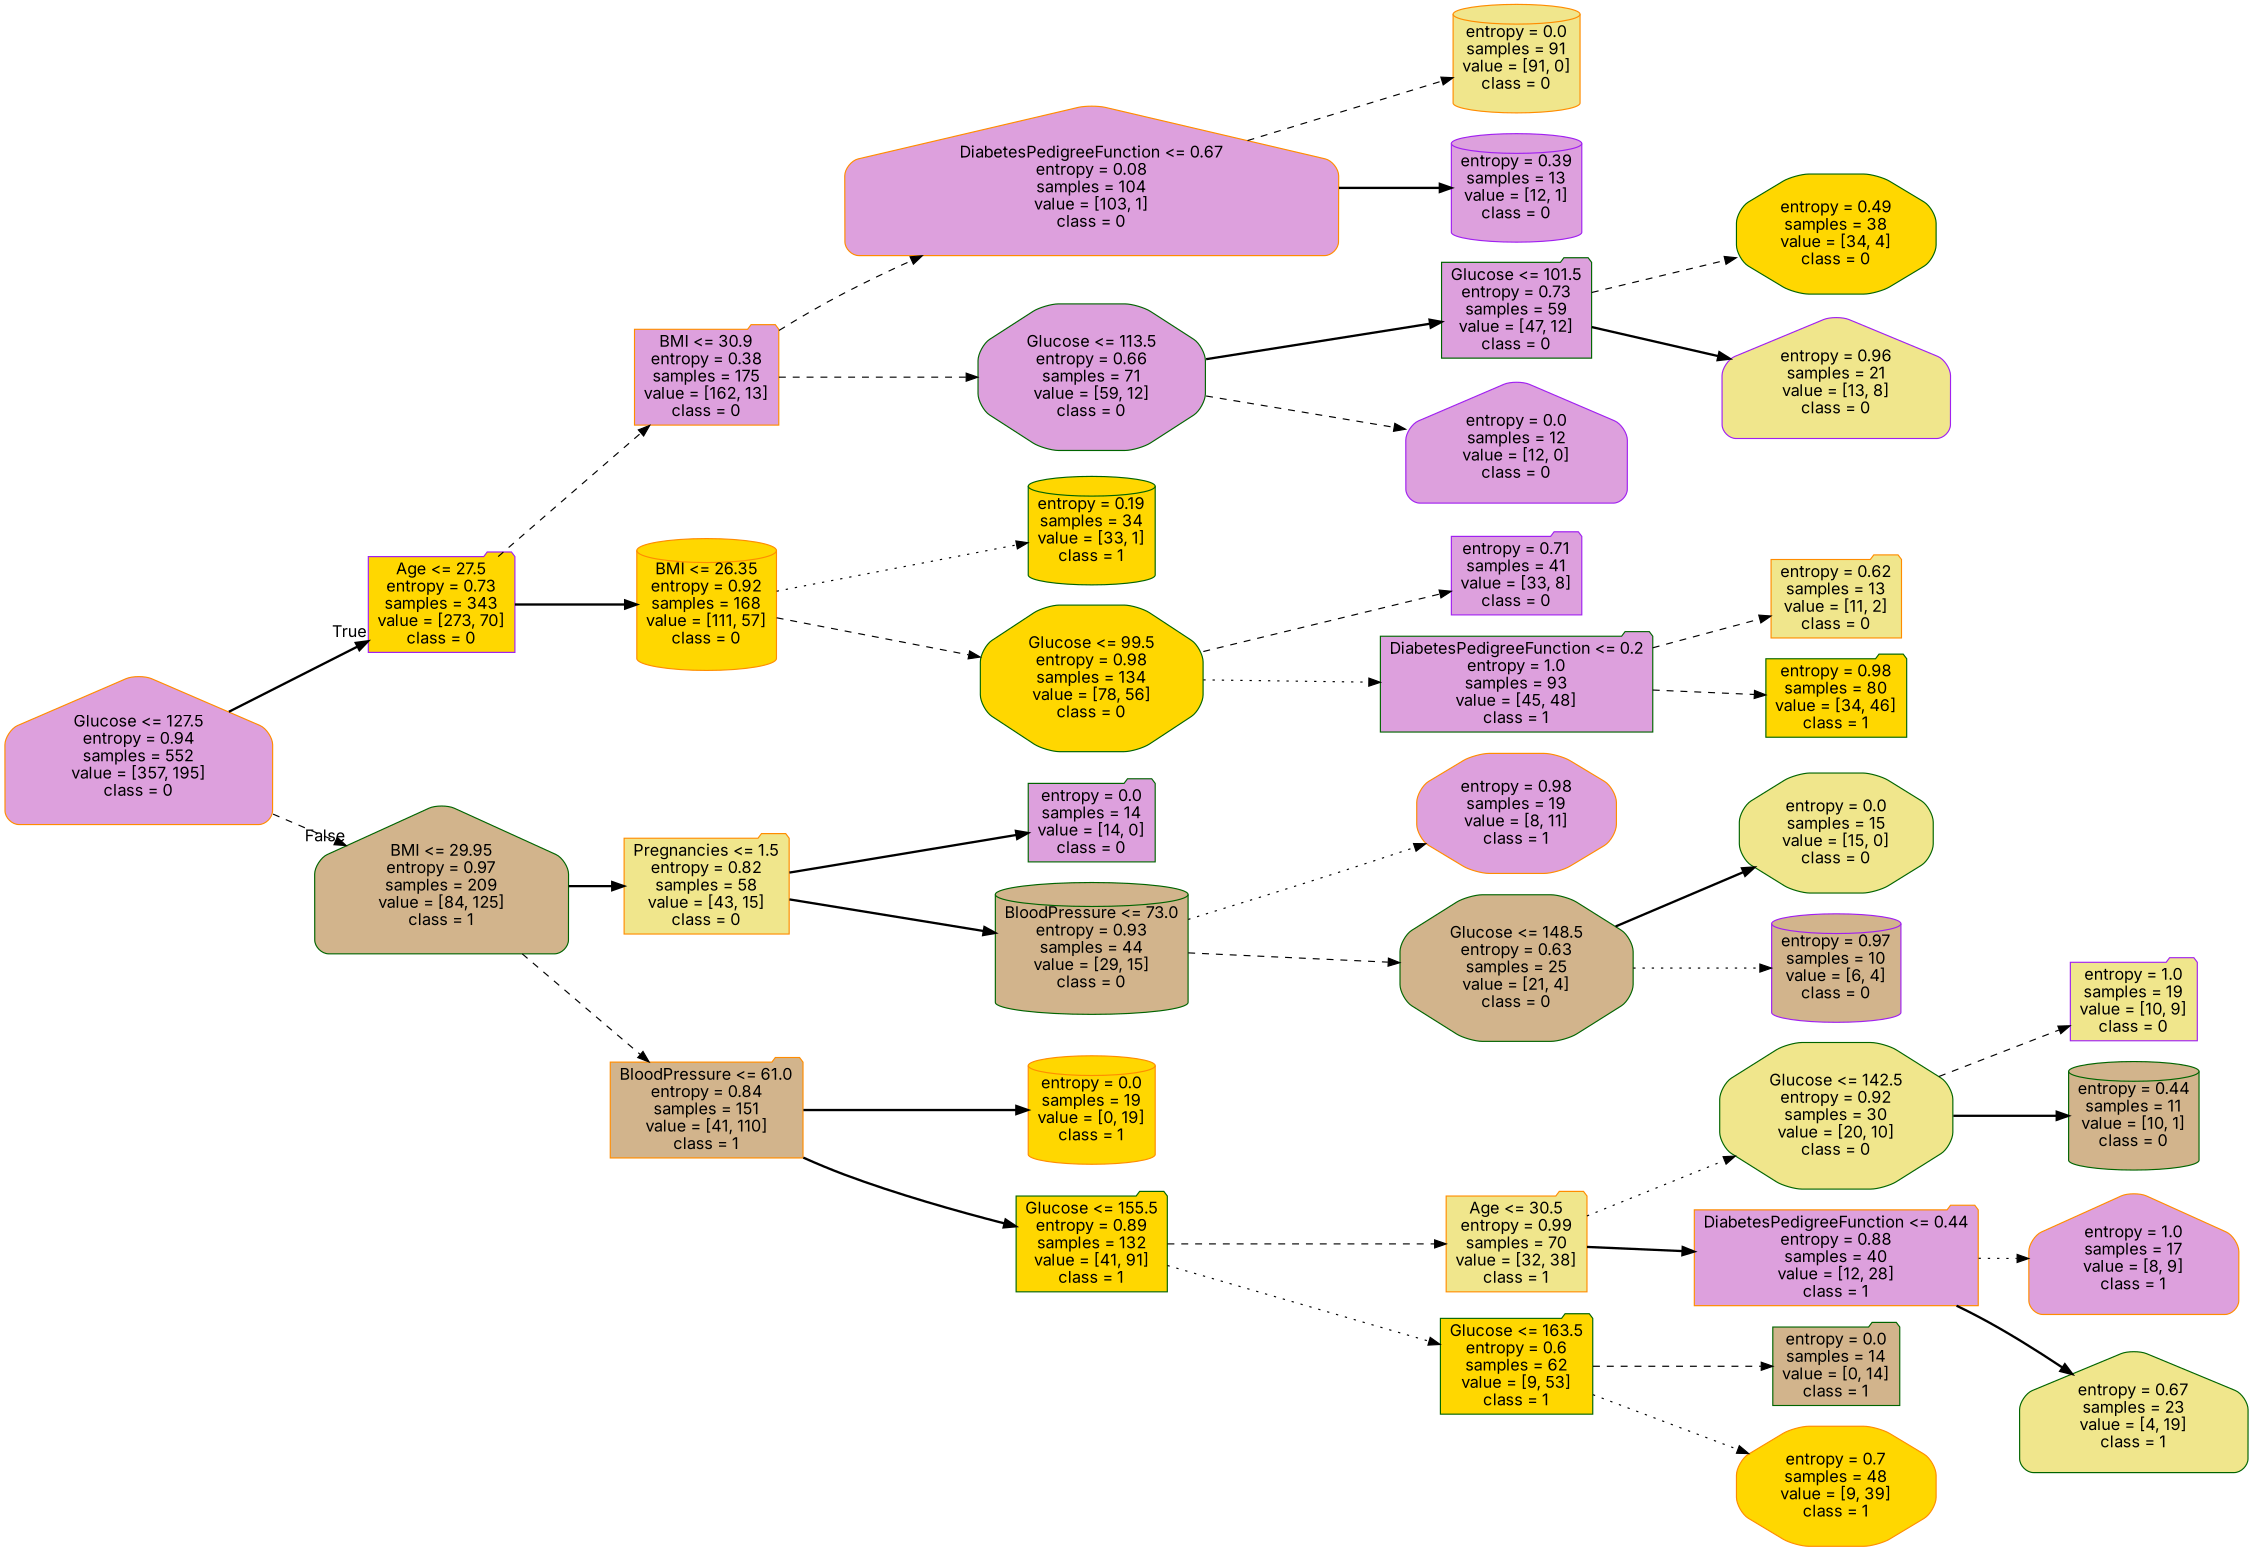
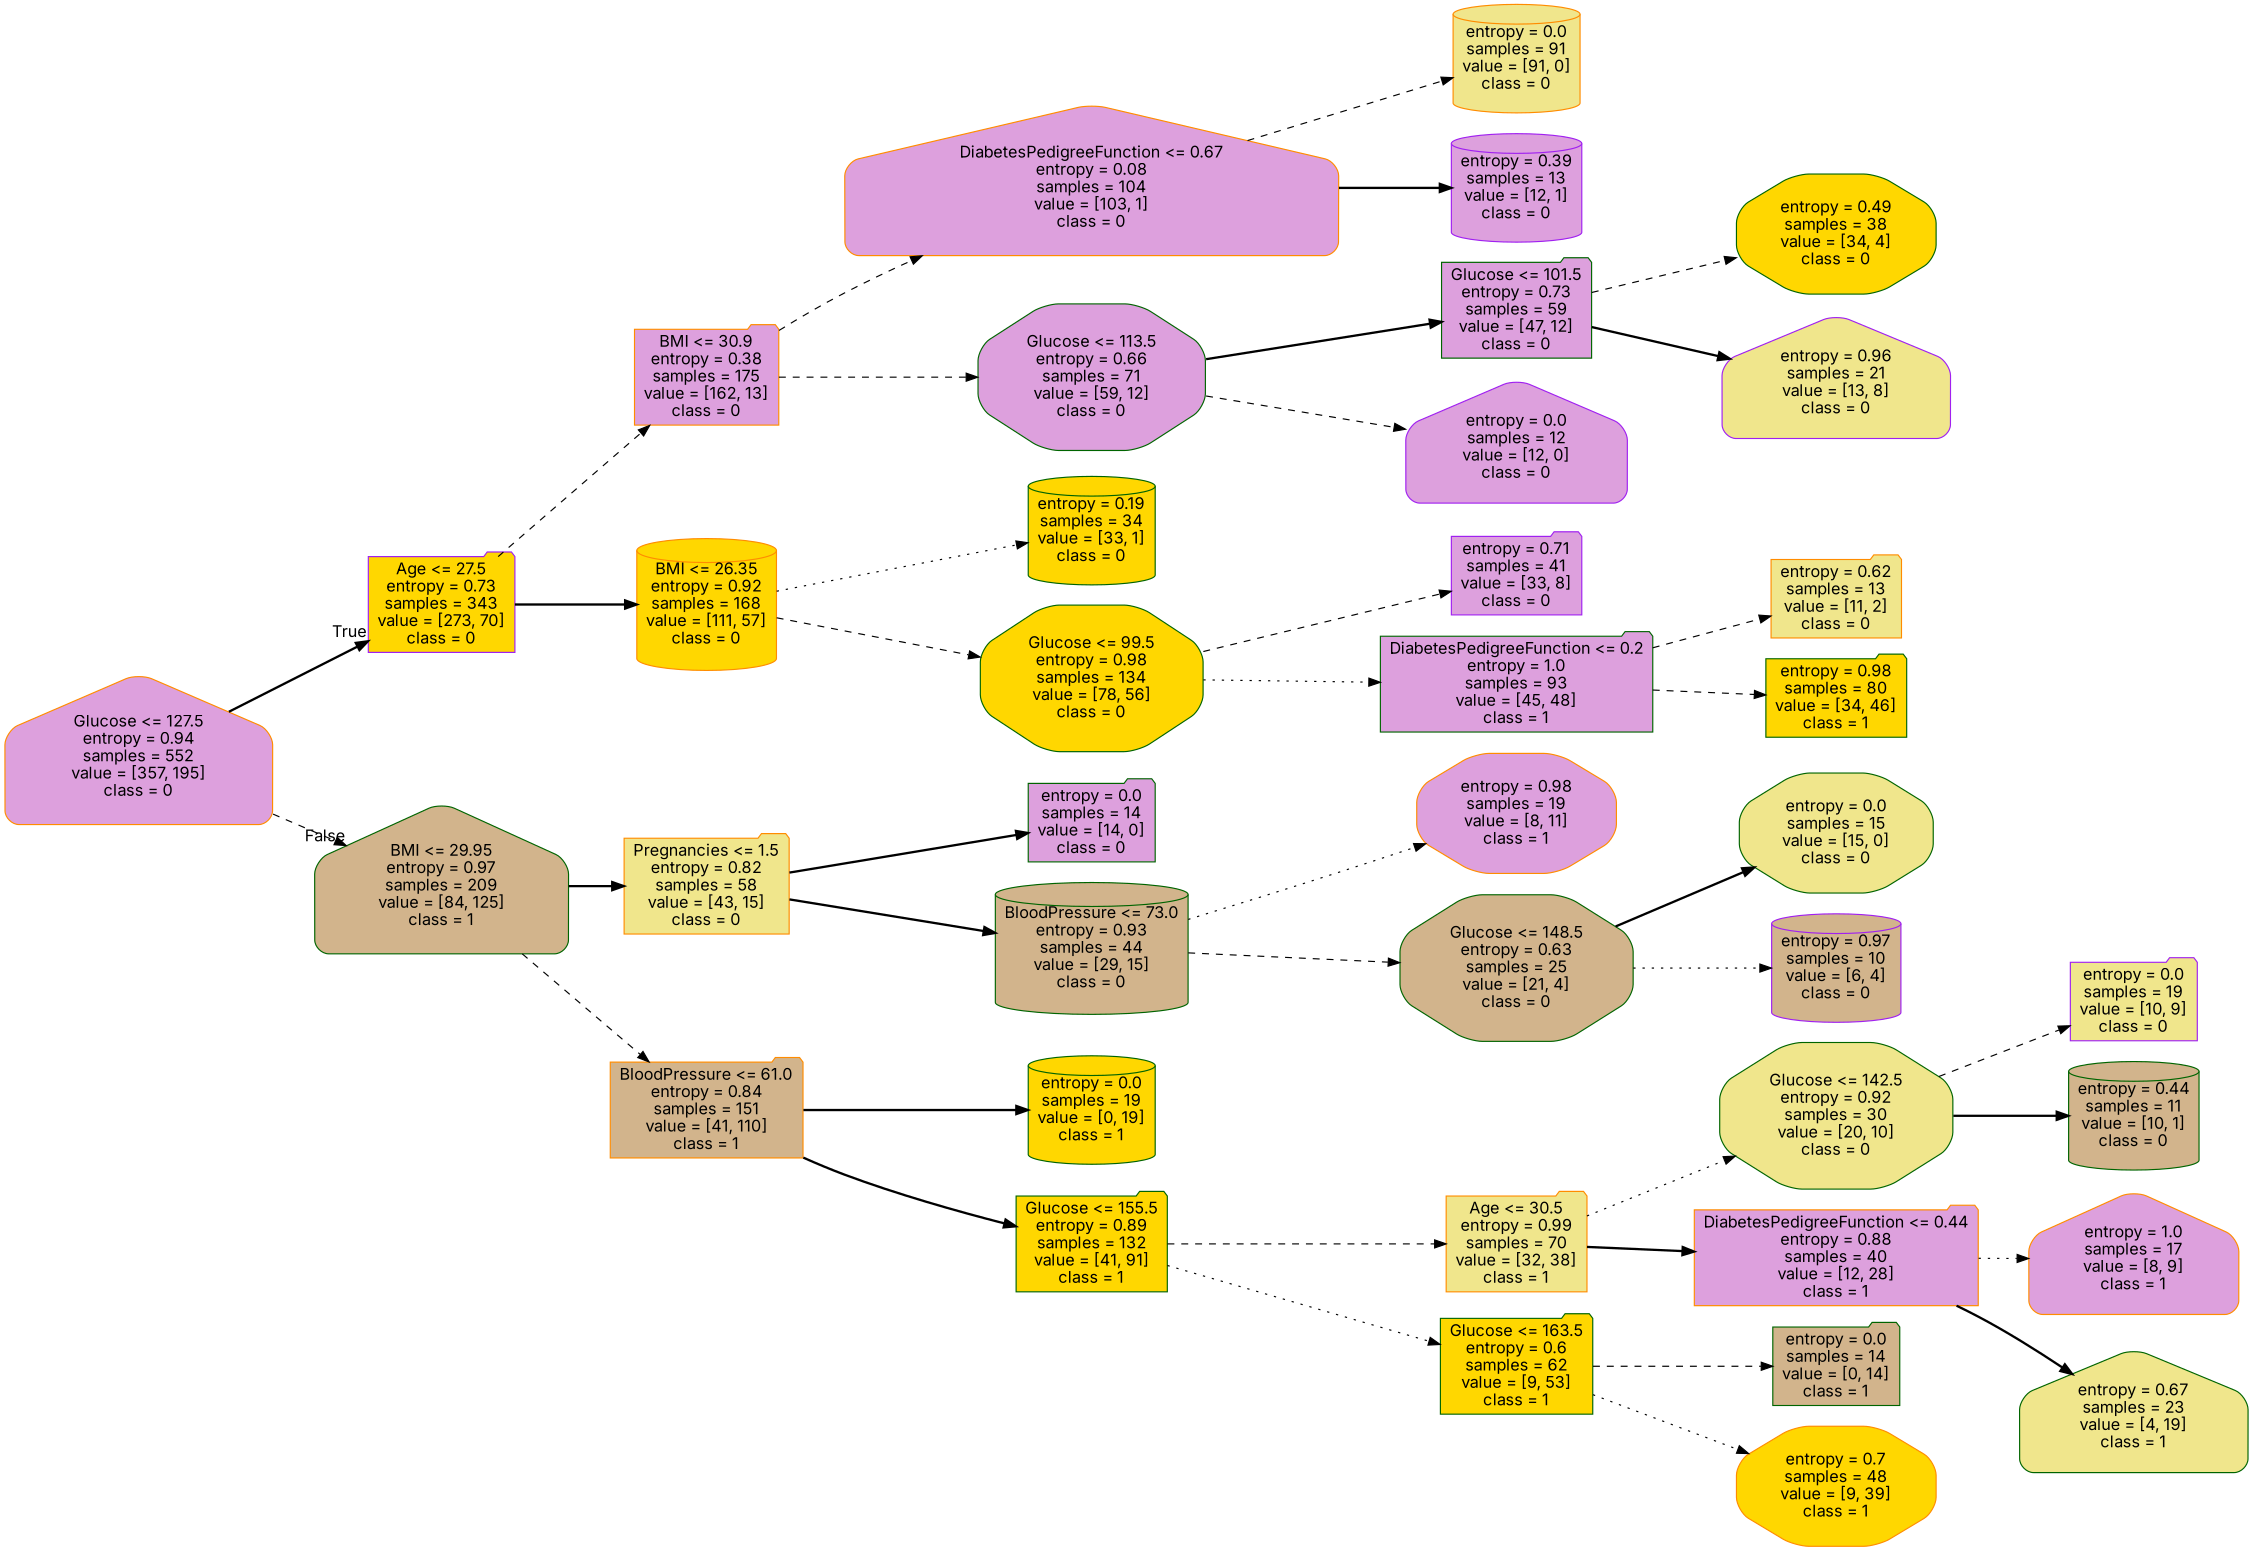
(1092, 531) -> (1092, 531)
(2134, 1002) -> (2134, 1002)
(1092, 1110) -> (1092, 1110)
